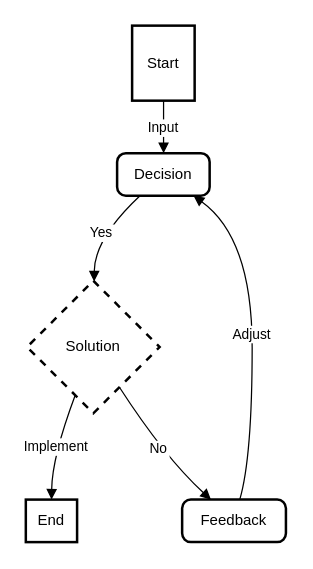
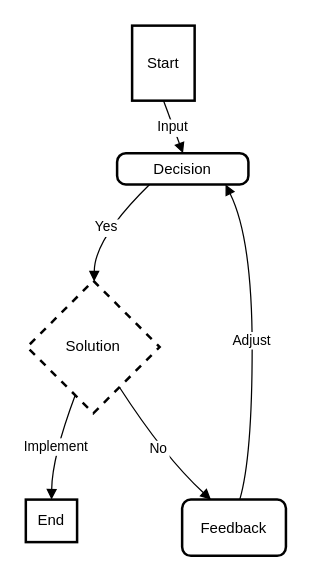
(163, 174) -> (183, 169)
(234, 521) -> (234, 528)
